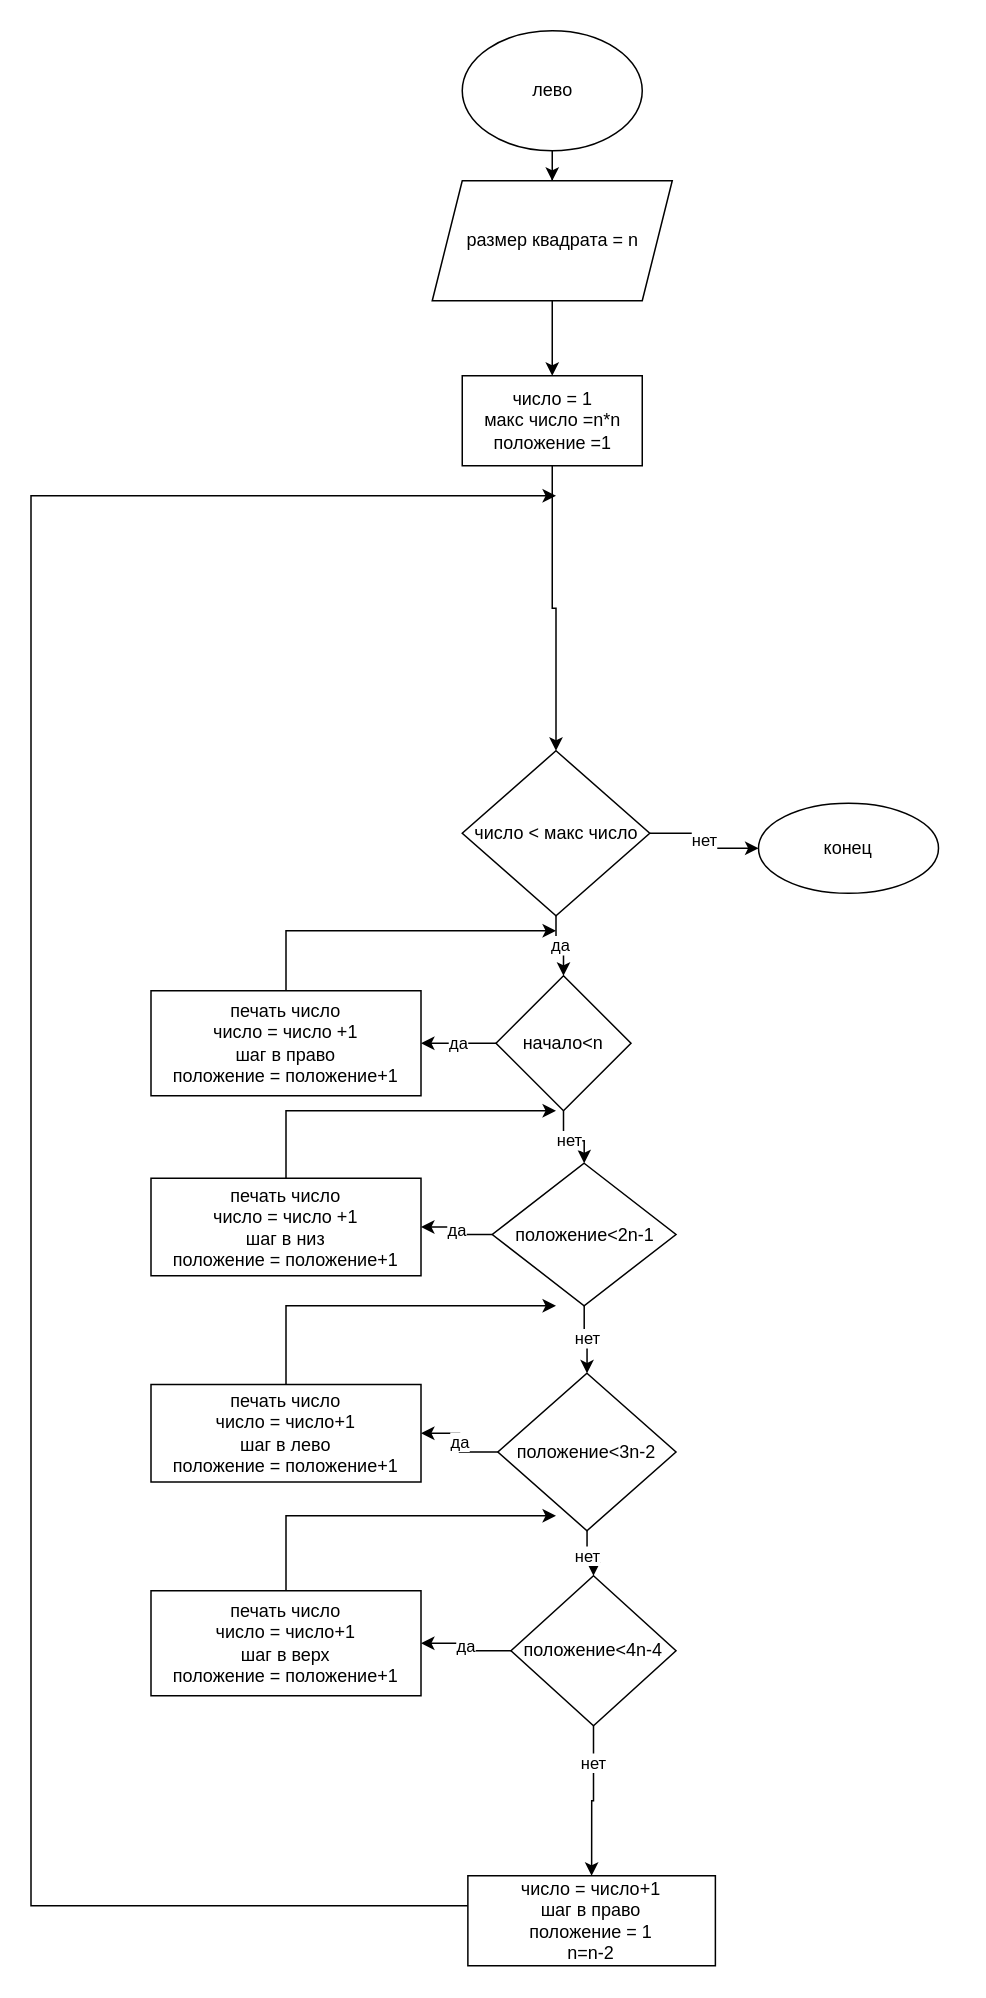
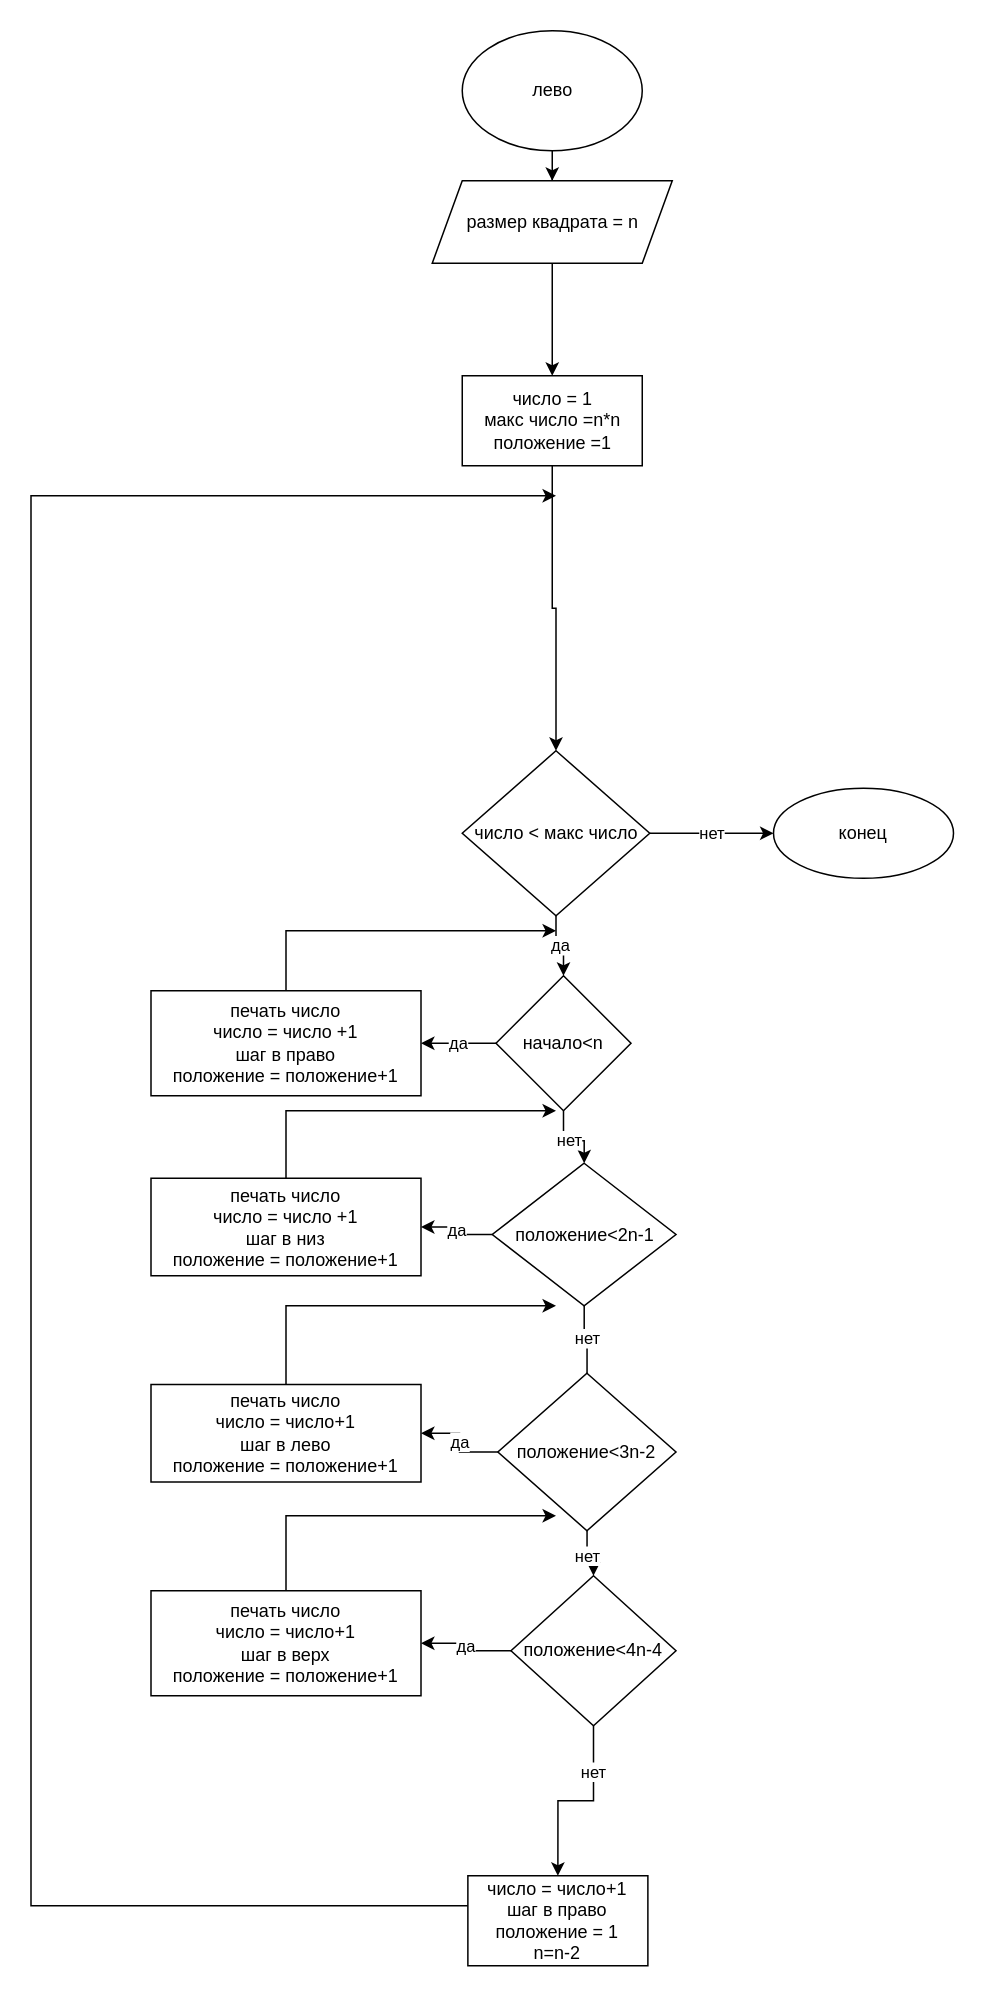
(552, 241) -> (552, 222)
(848, 848) -> (863, 833)
(587, 1362) -> (587, 1365)
(591, 1921) -> (558, 1921)
